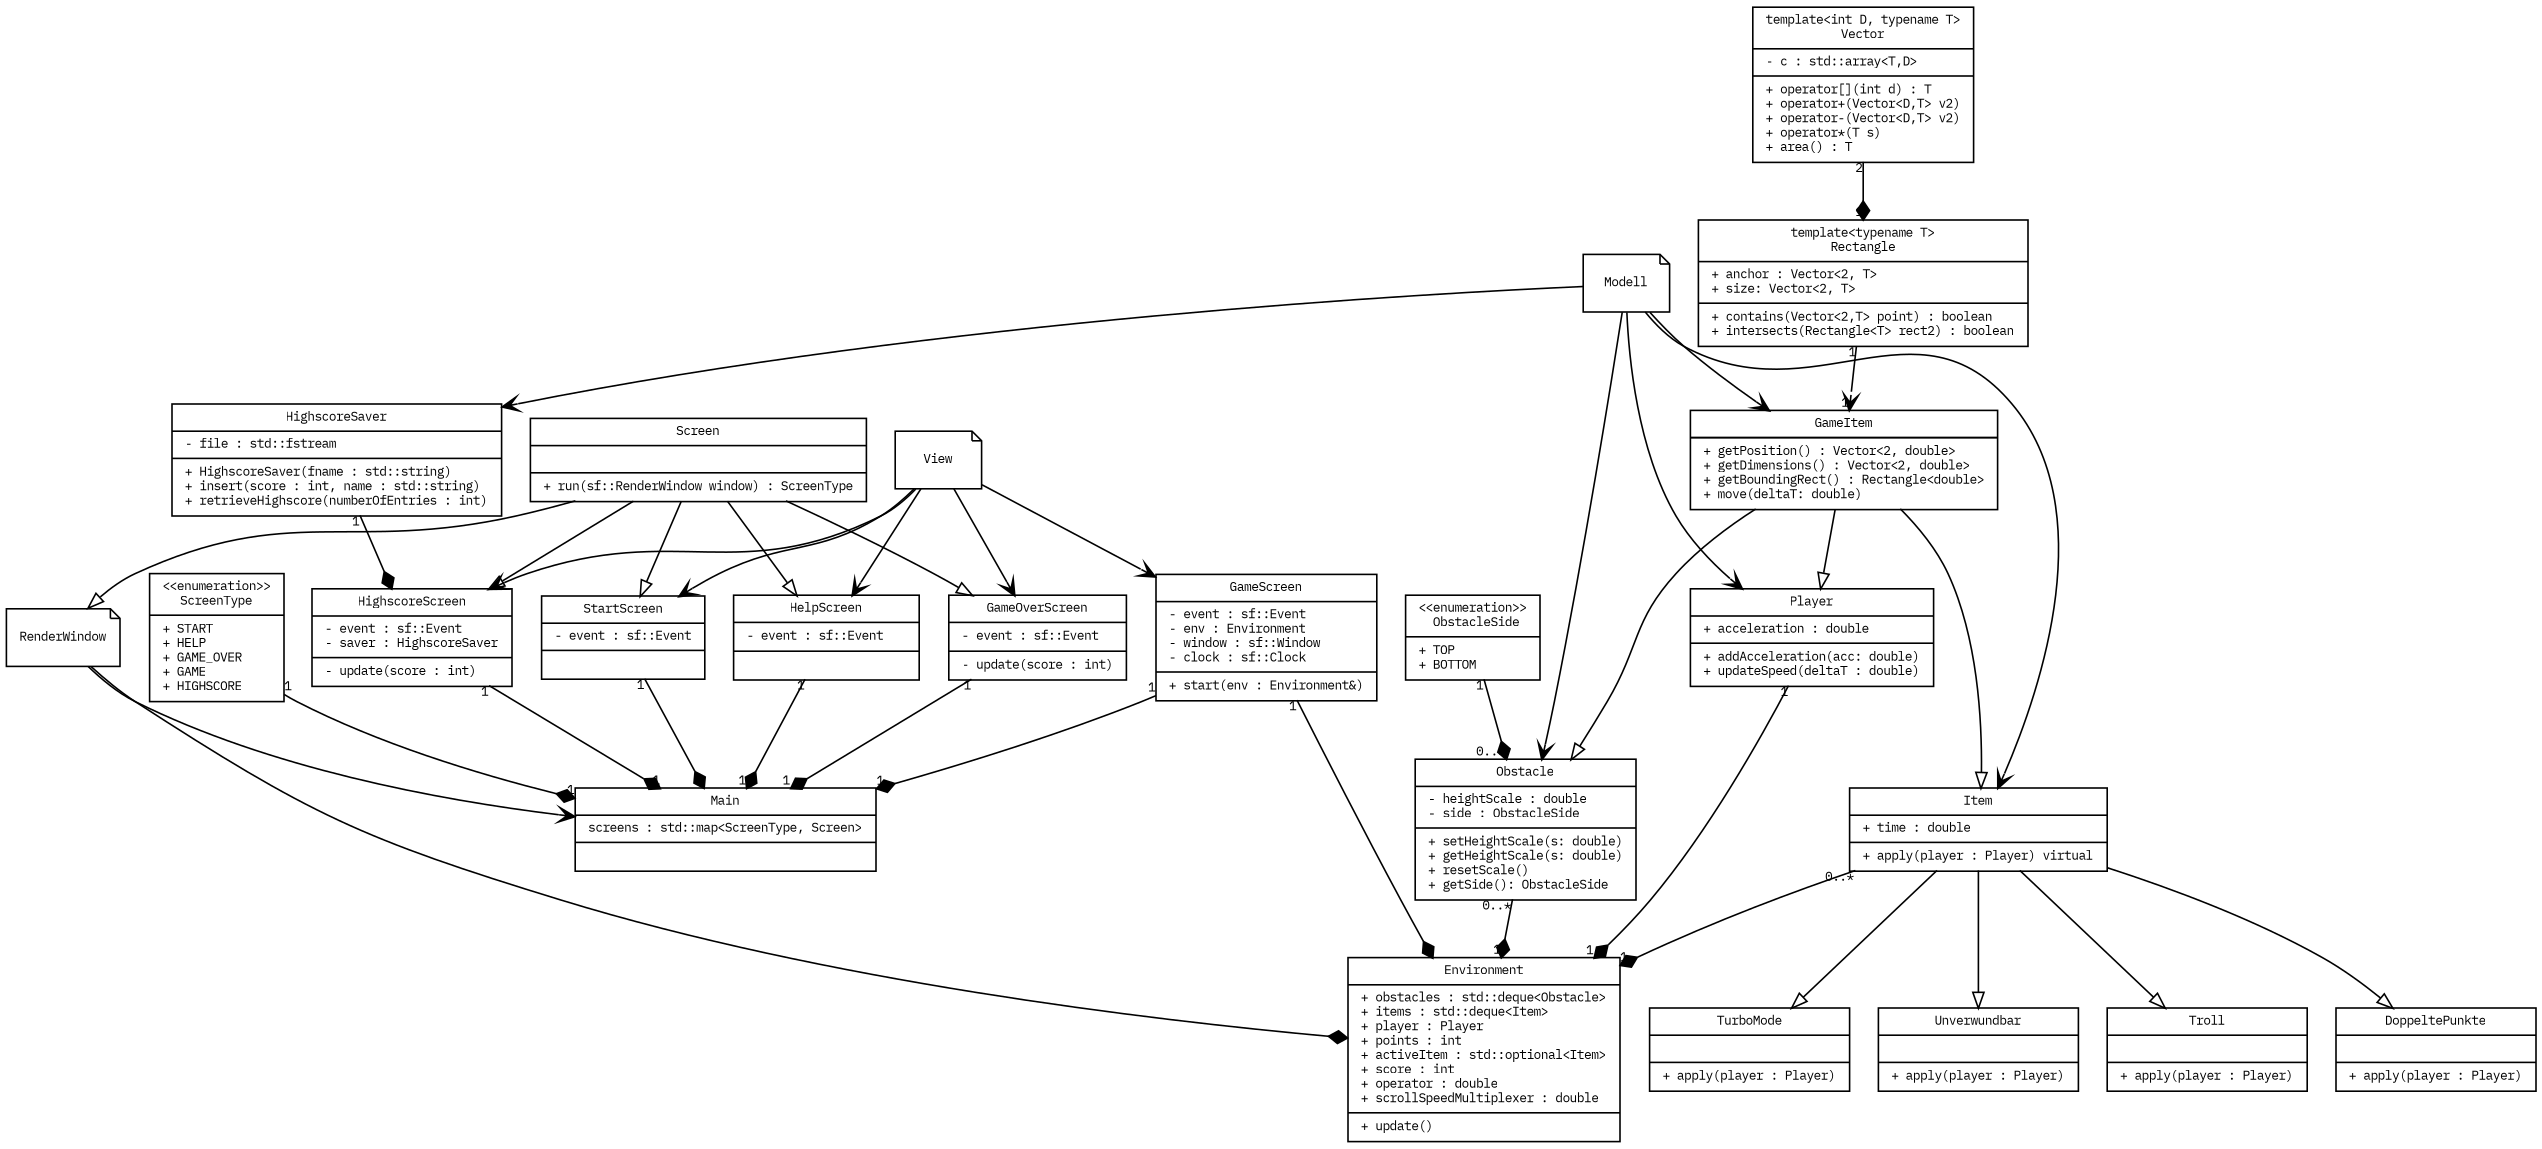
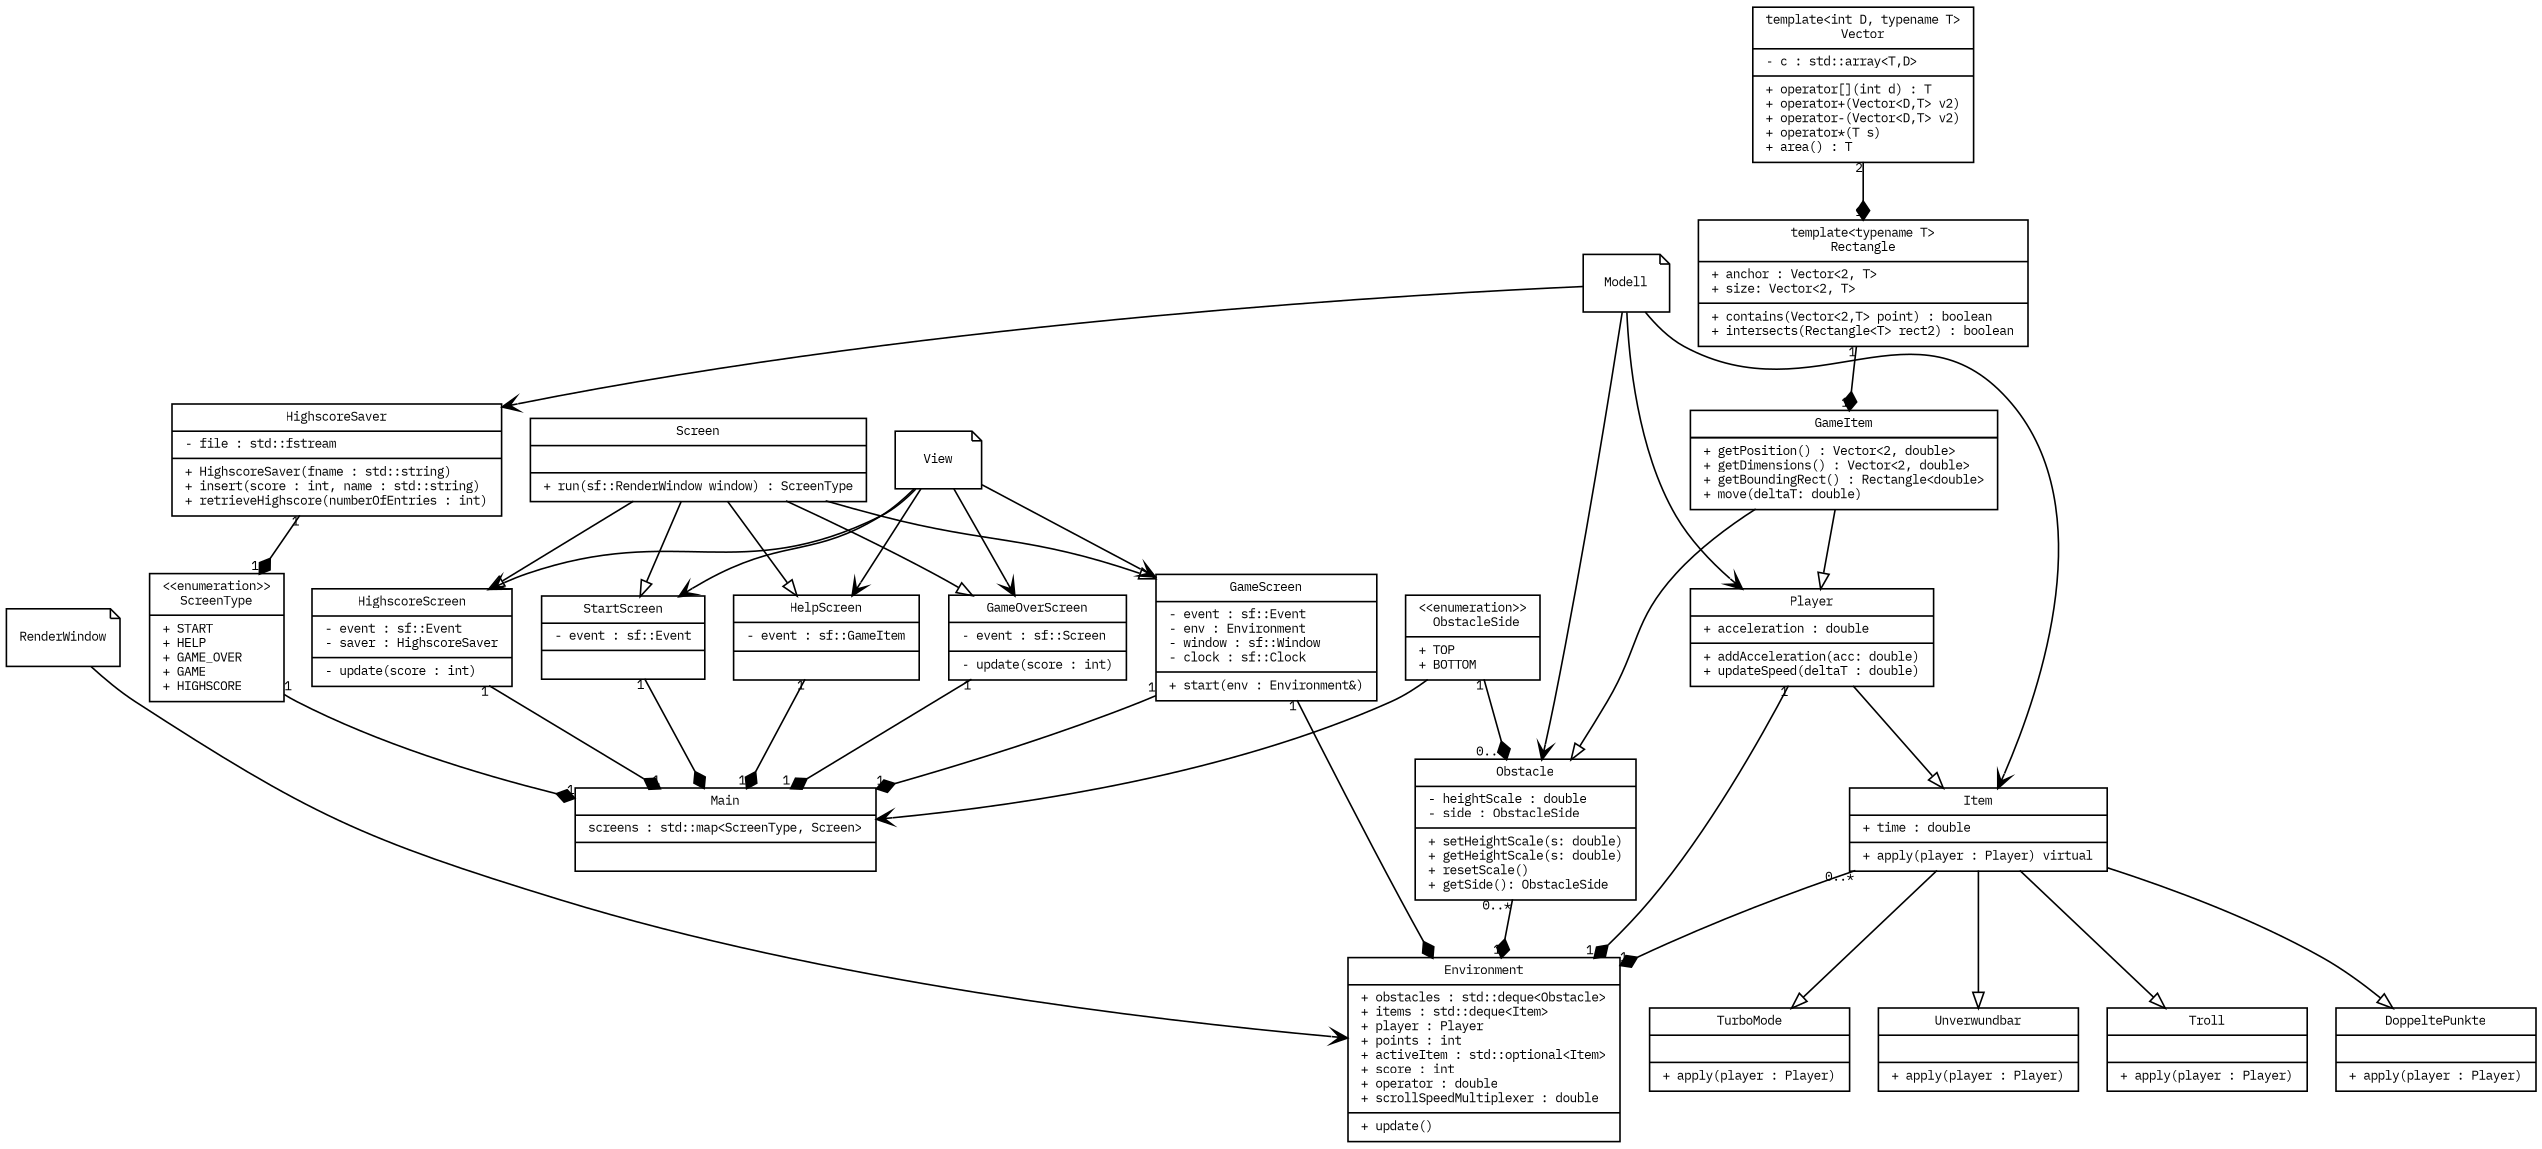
(1709, 367) -> none
(1854, 371) -> (1854, 371)
(333, 532) -> (967, 534)
(372, 543) -> (285, 537)
(1967, 631) -> (1893, 731)
(815, 636) -> (826, 636)
(1030, 636) -> (1034, 636)
(314, 768) -> (1167, 774)
(684, 934) -> (684, 934)
